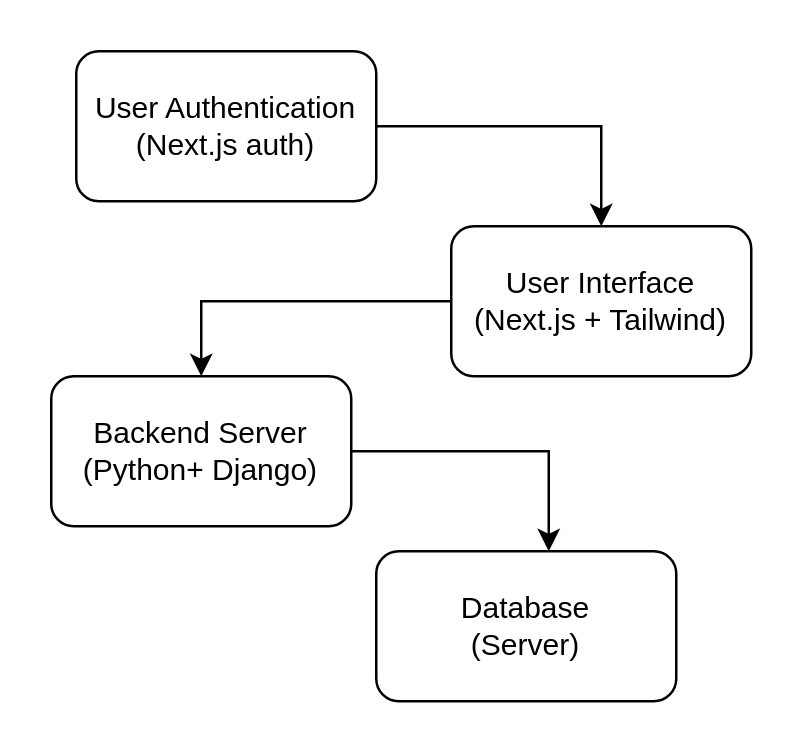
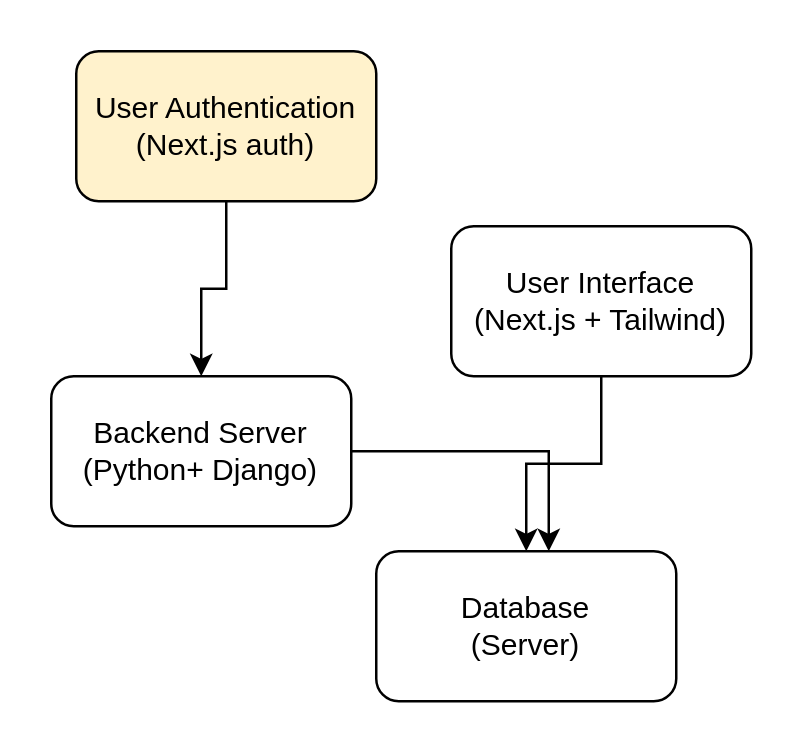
(226, 126) -> (226, 126)
(530, 126) -> (226, 261)
(329, 301) -> (601, 444)
